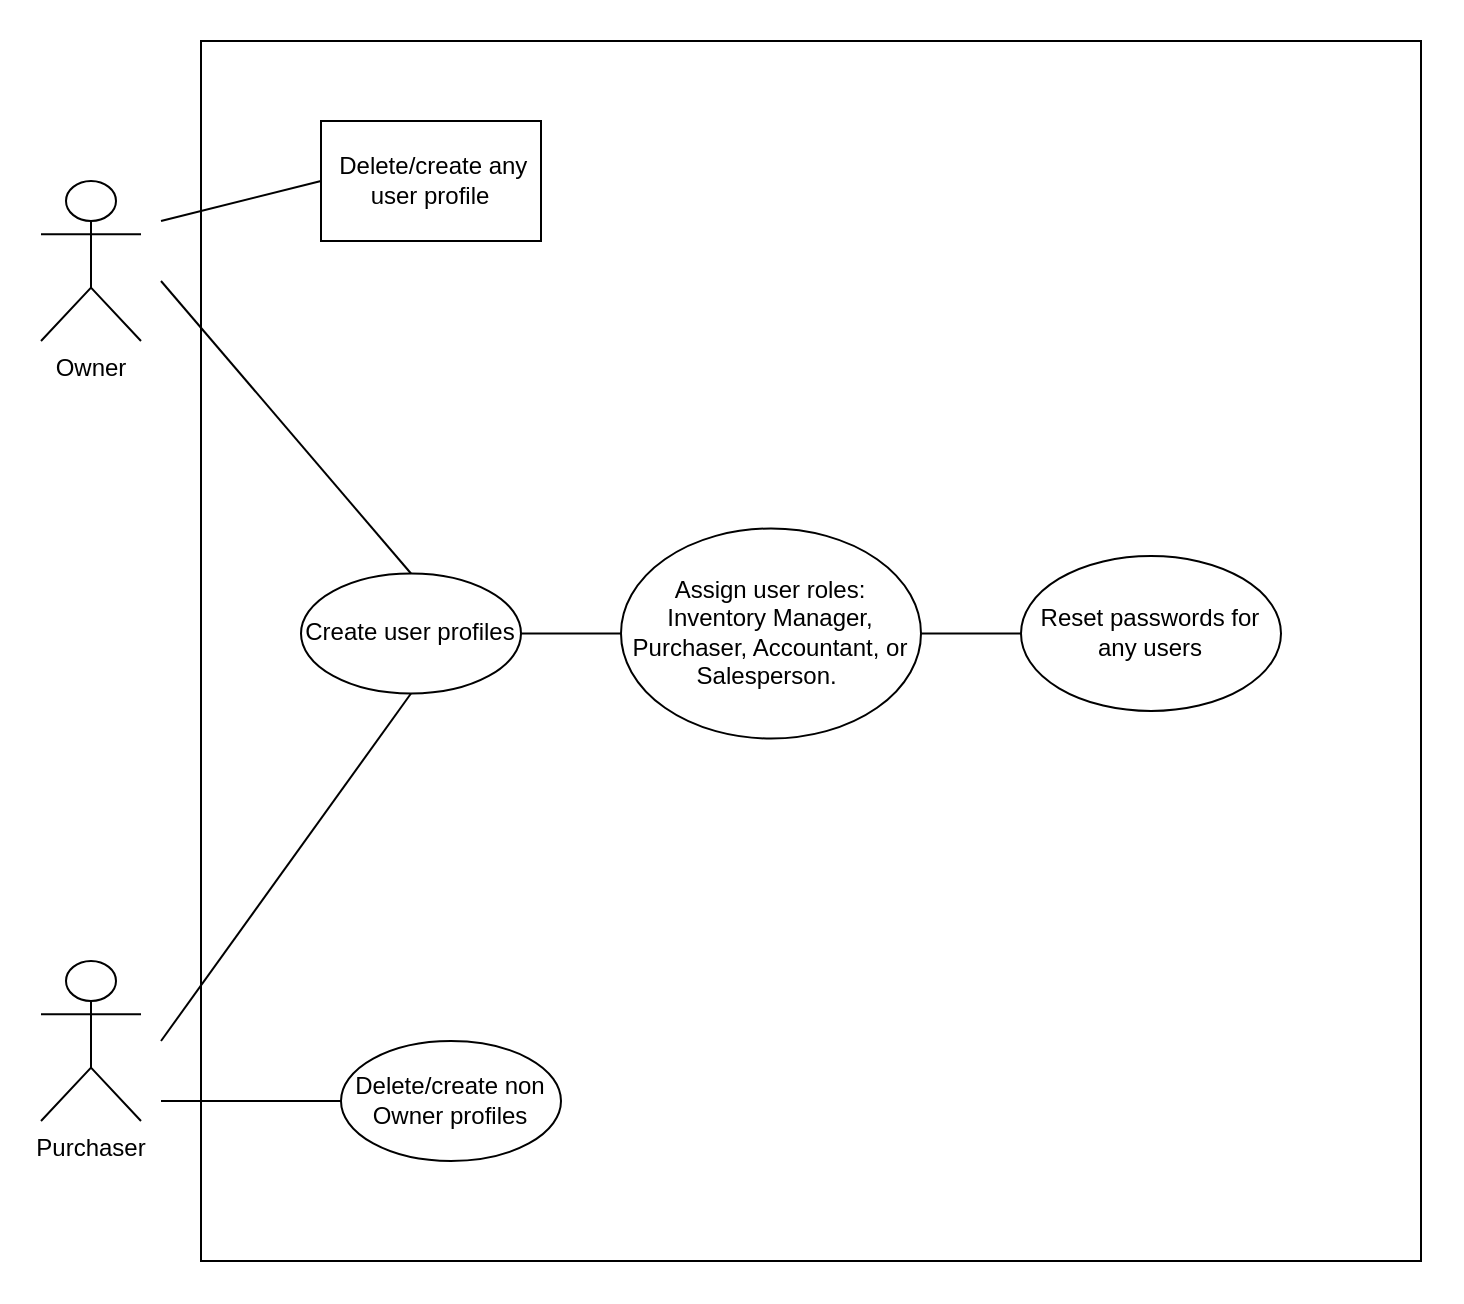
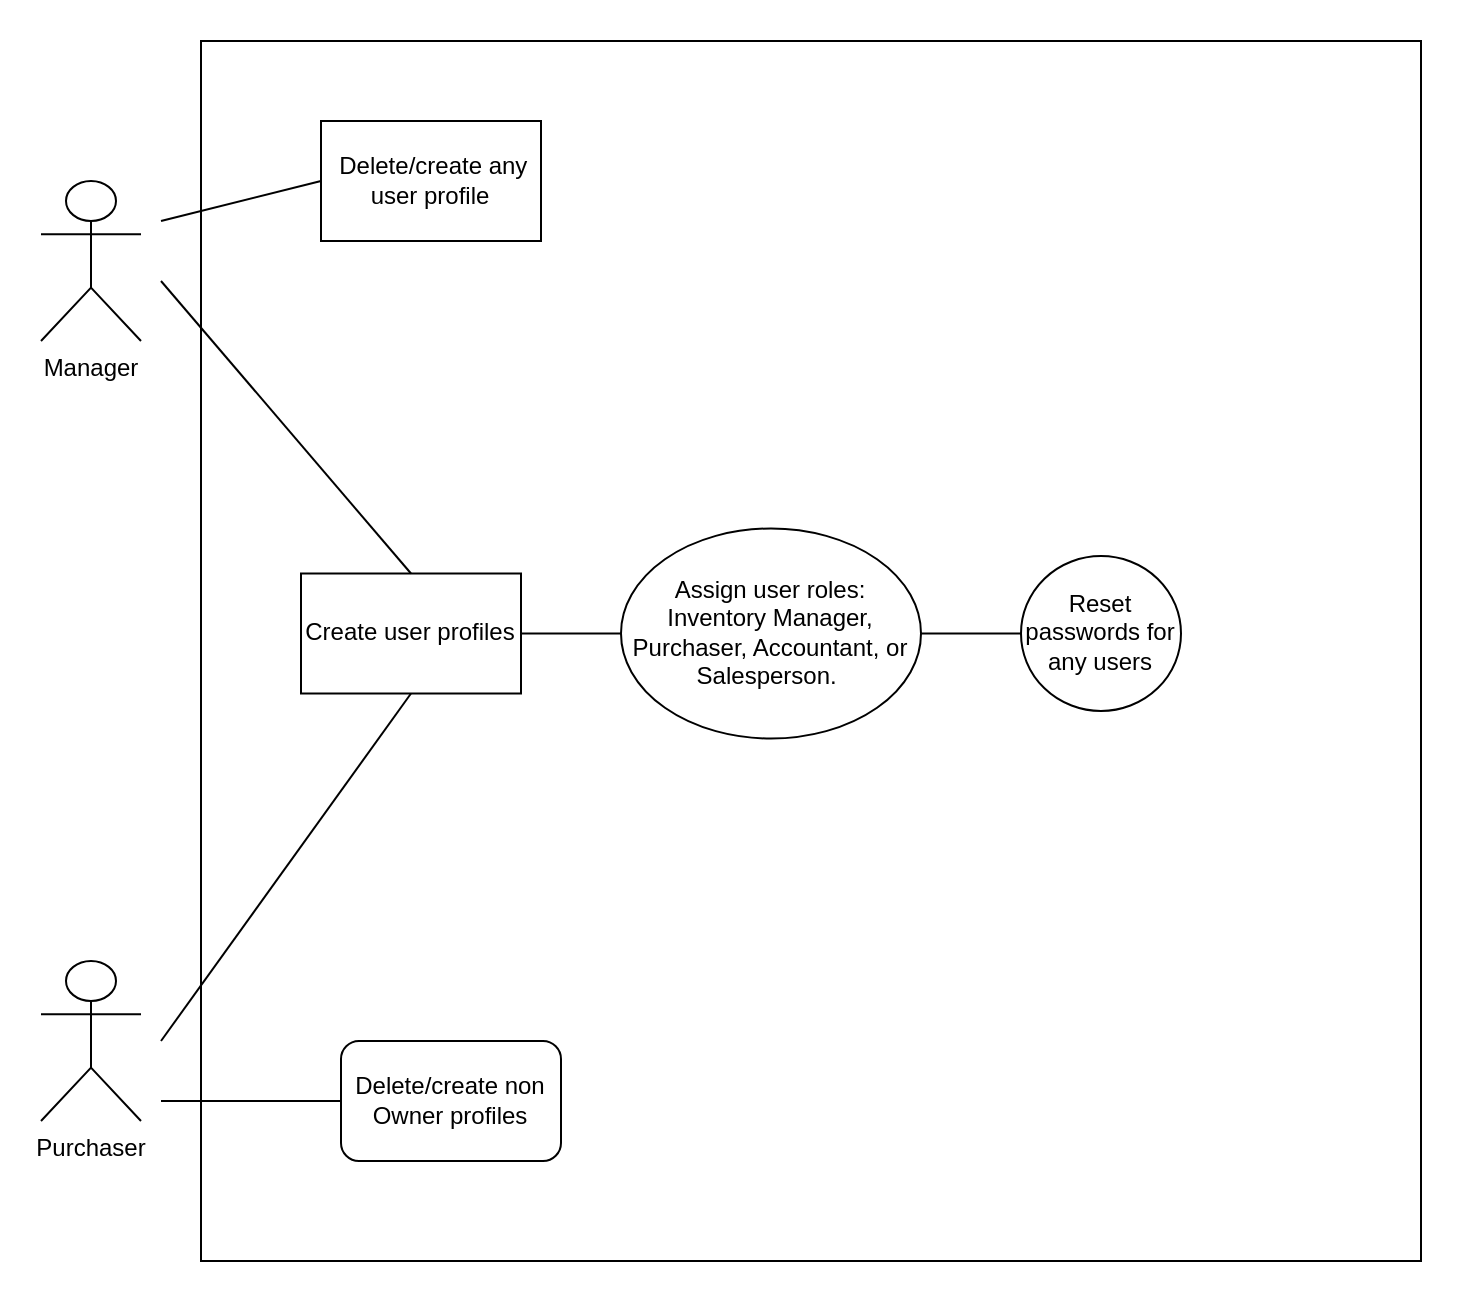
(92, 369) -> (92, 369)
(411, 634) -> (411, 634)
(1151, 634) -> (1101, 634)
(451, 1101) -> (451, 1101)
